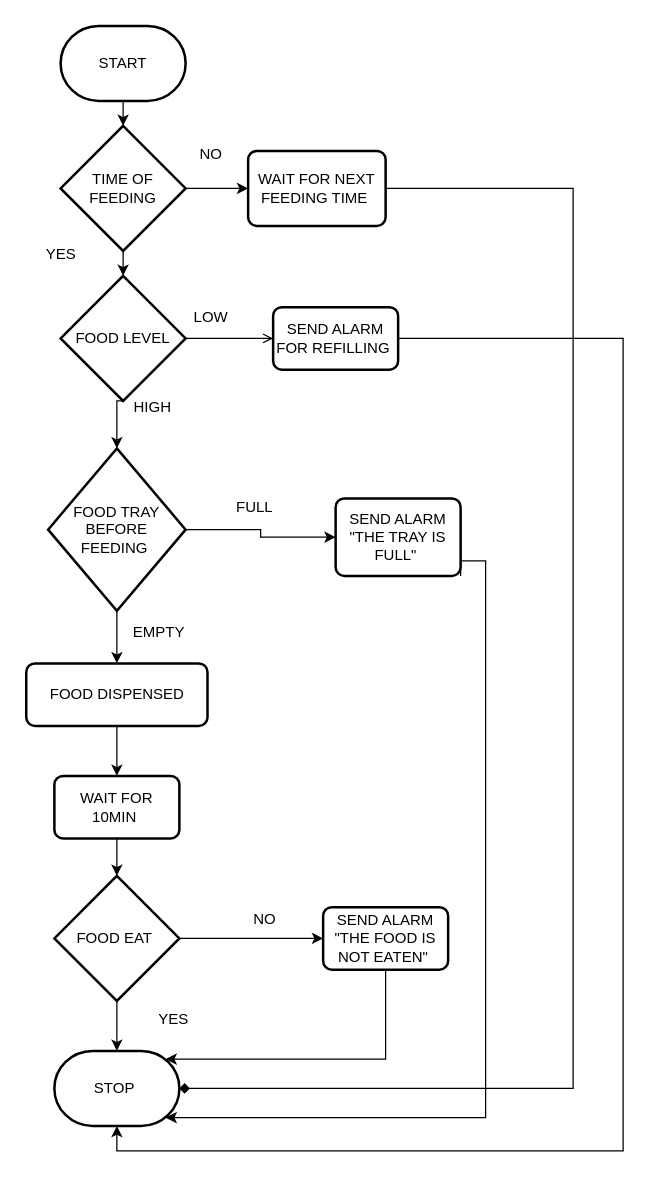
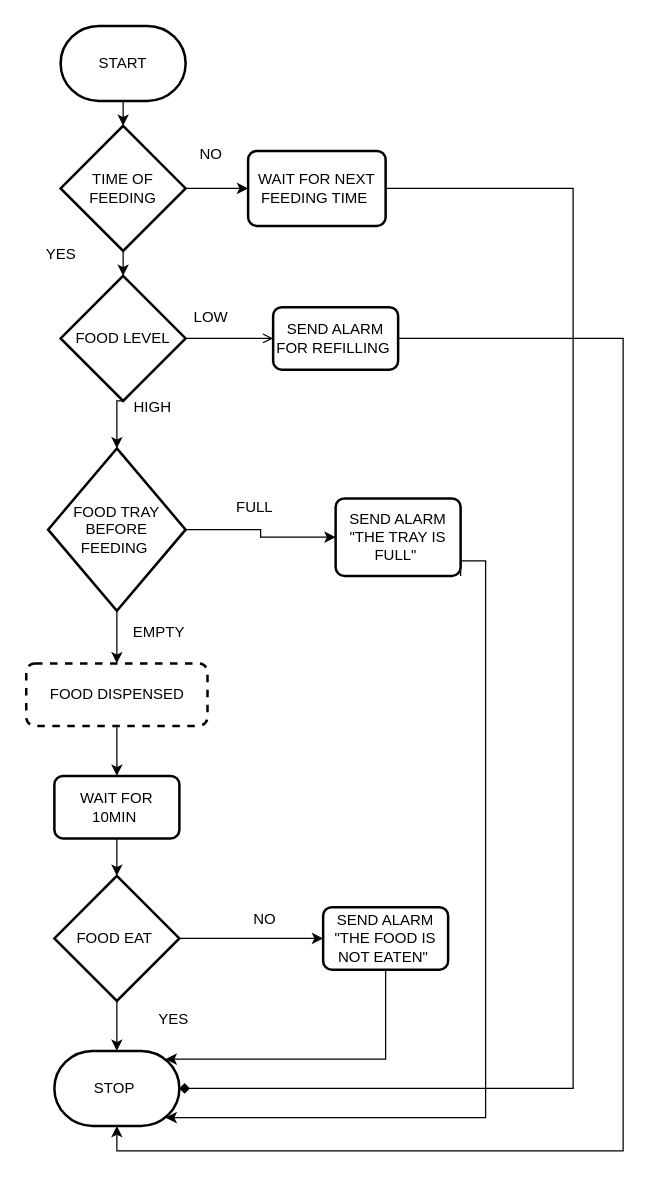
(117, 694) -> (117, 694)
